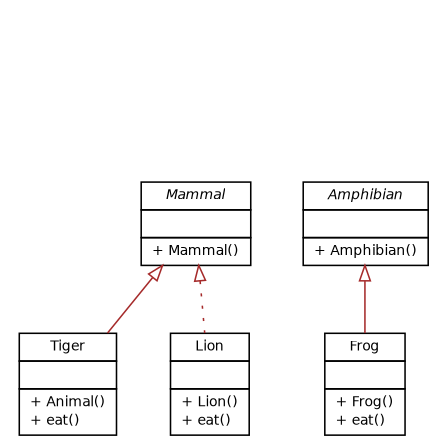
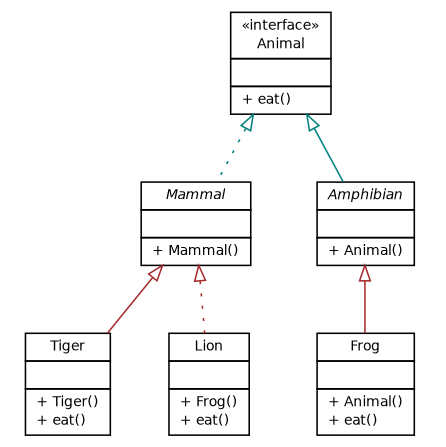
none -> (280, 63)
(366, 251) -> (366, 251)
(68, 402) -> (68, 402)
(210, 402) -> (209, 402)
(365, 402) -> (366, 402)
